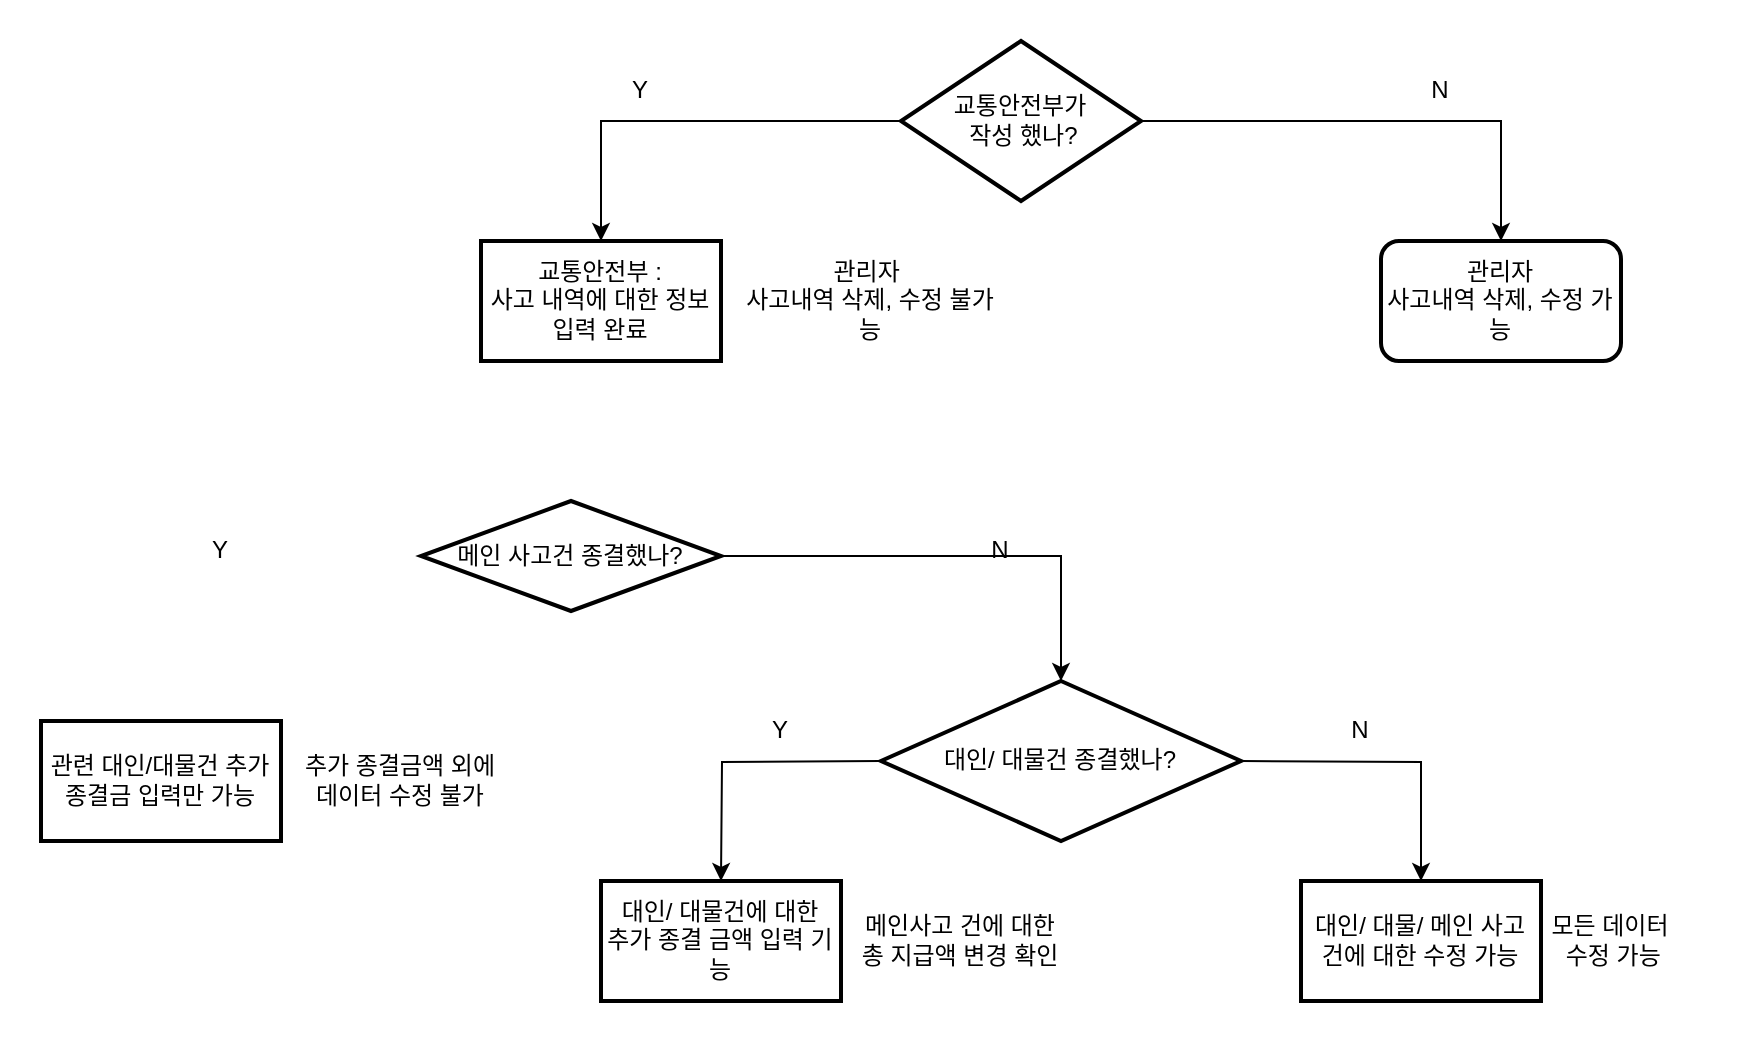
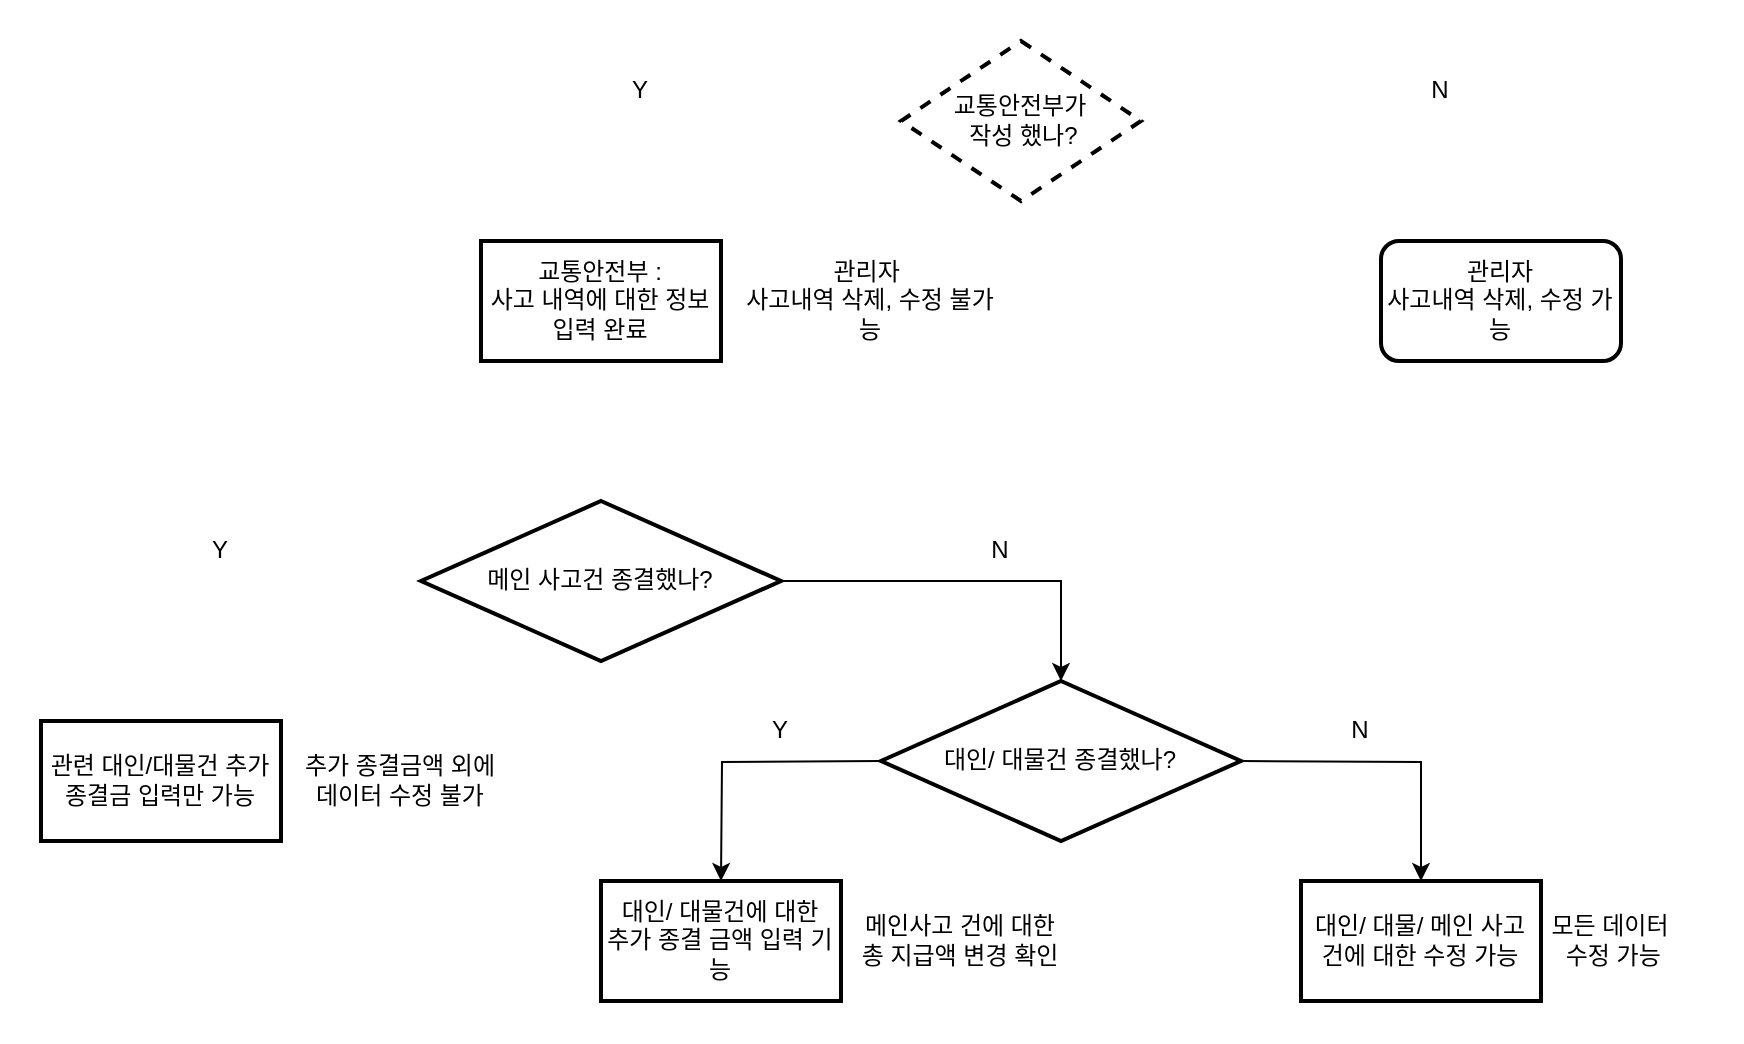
(698, 121) -> none
(1021, 121) -> (1021, 121)
(1374, 121) -> none
(571, 556) -> (601, 581)
